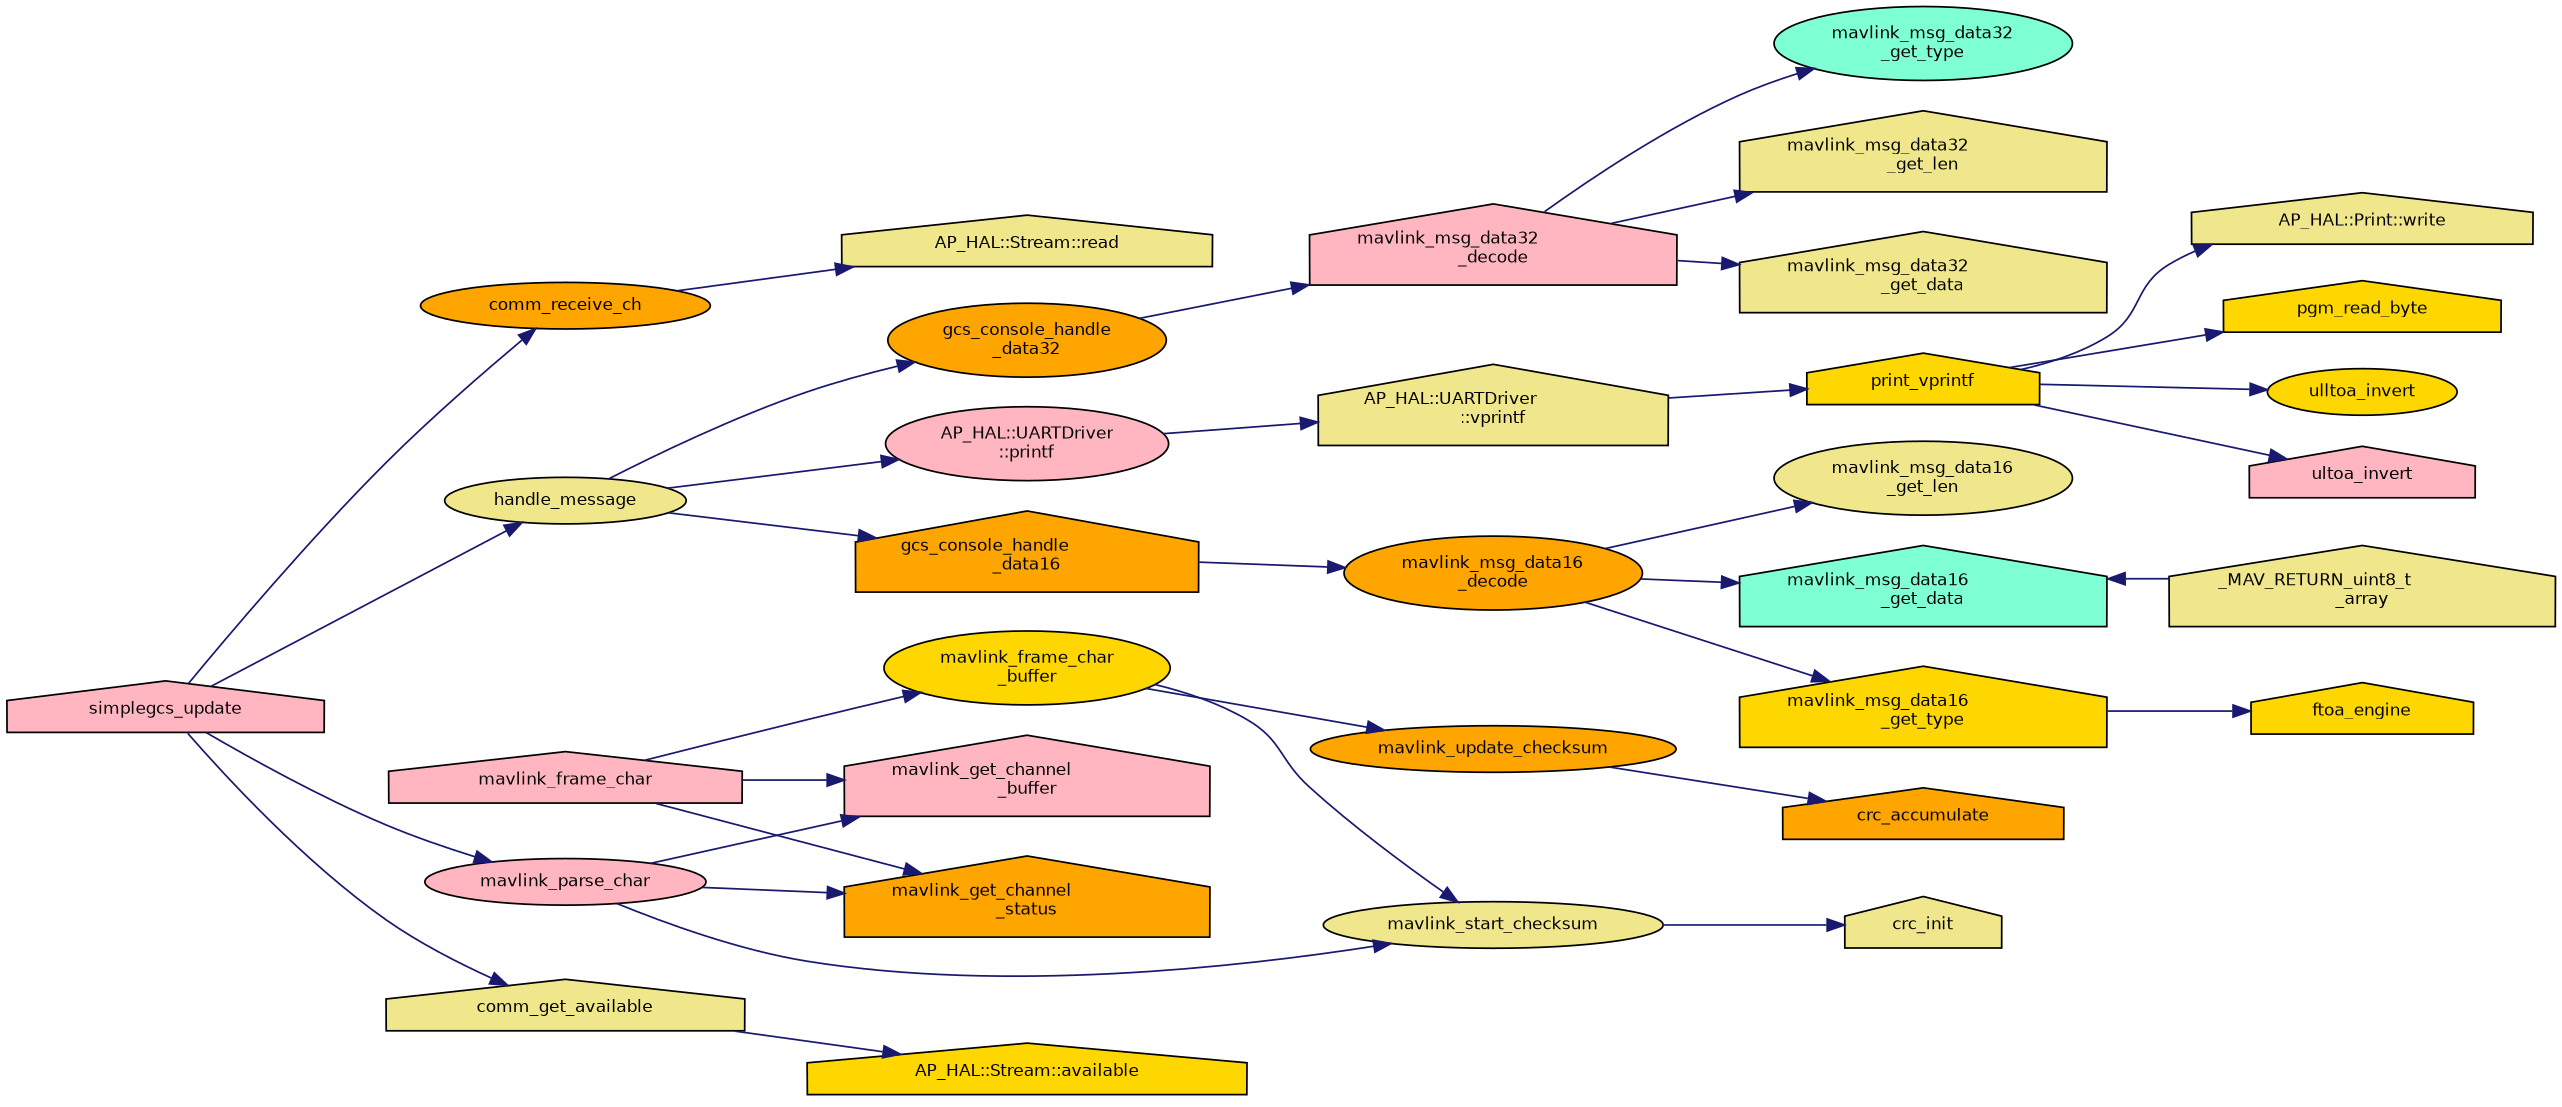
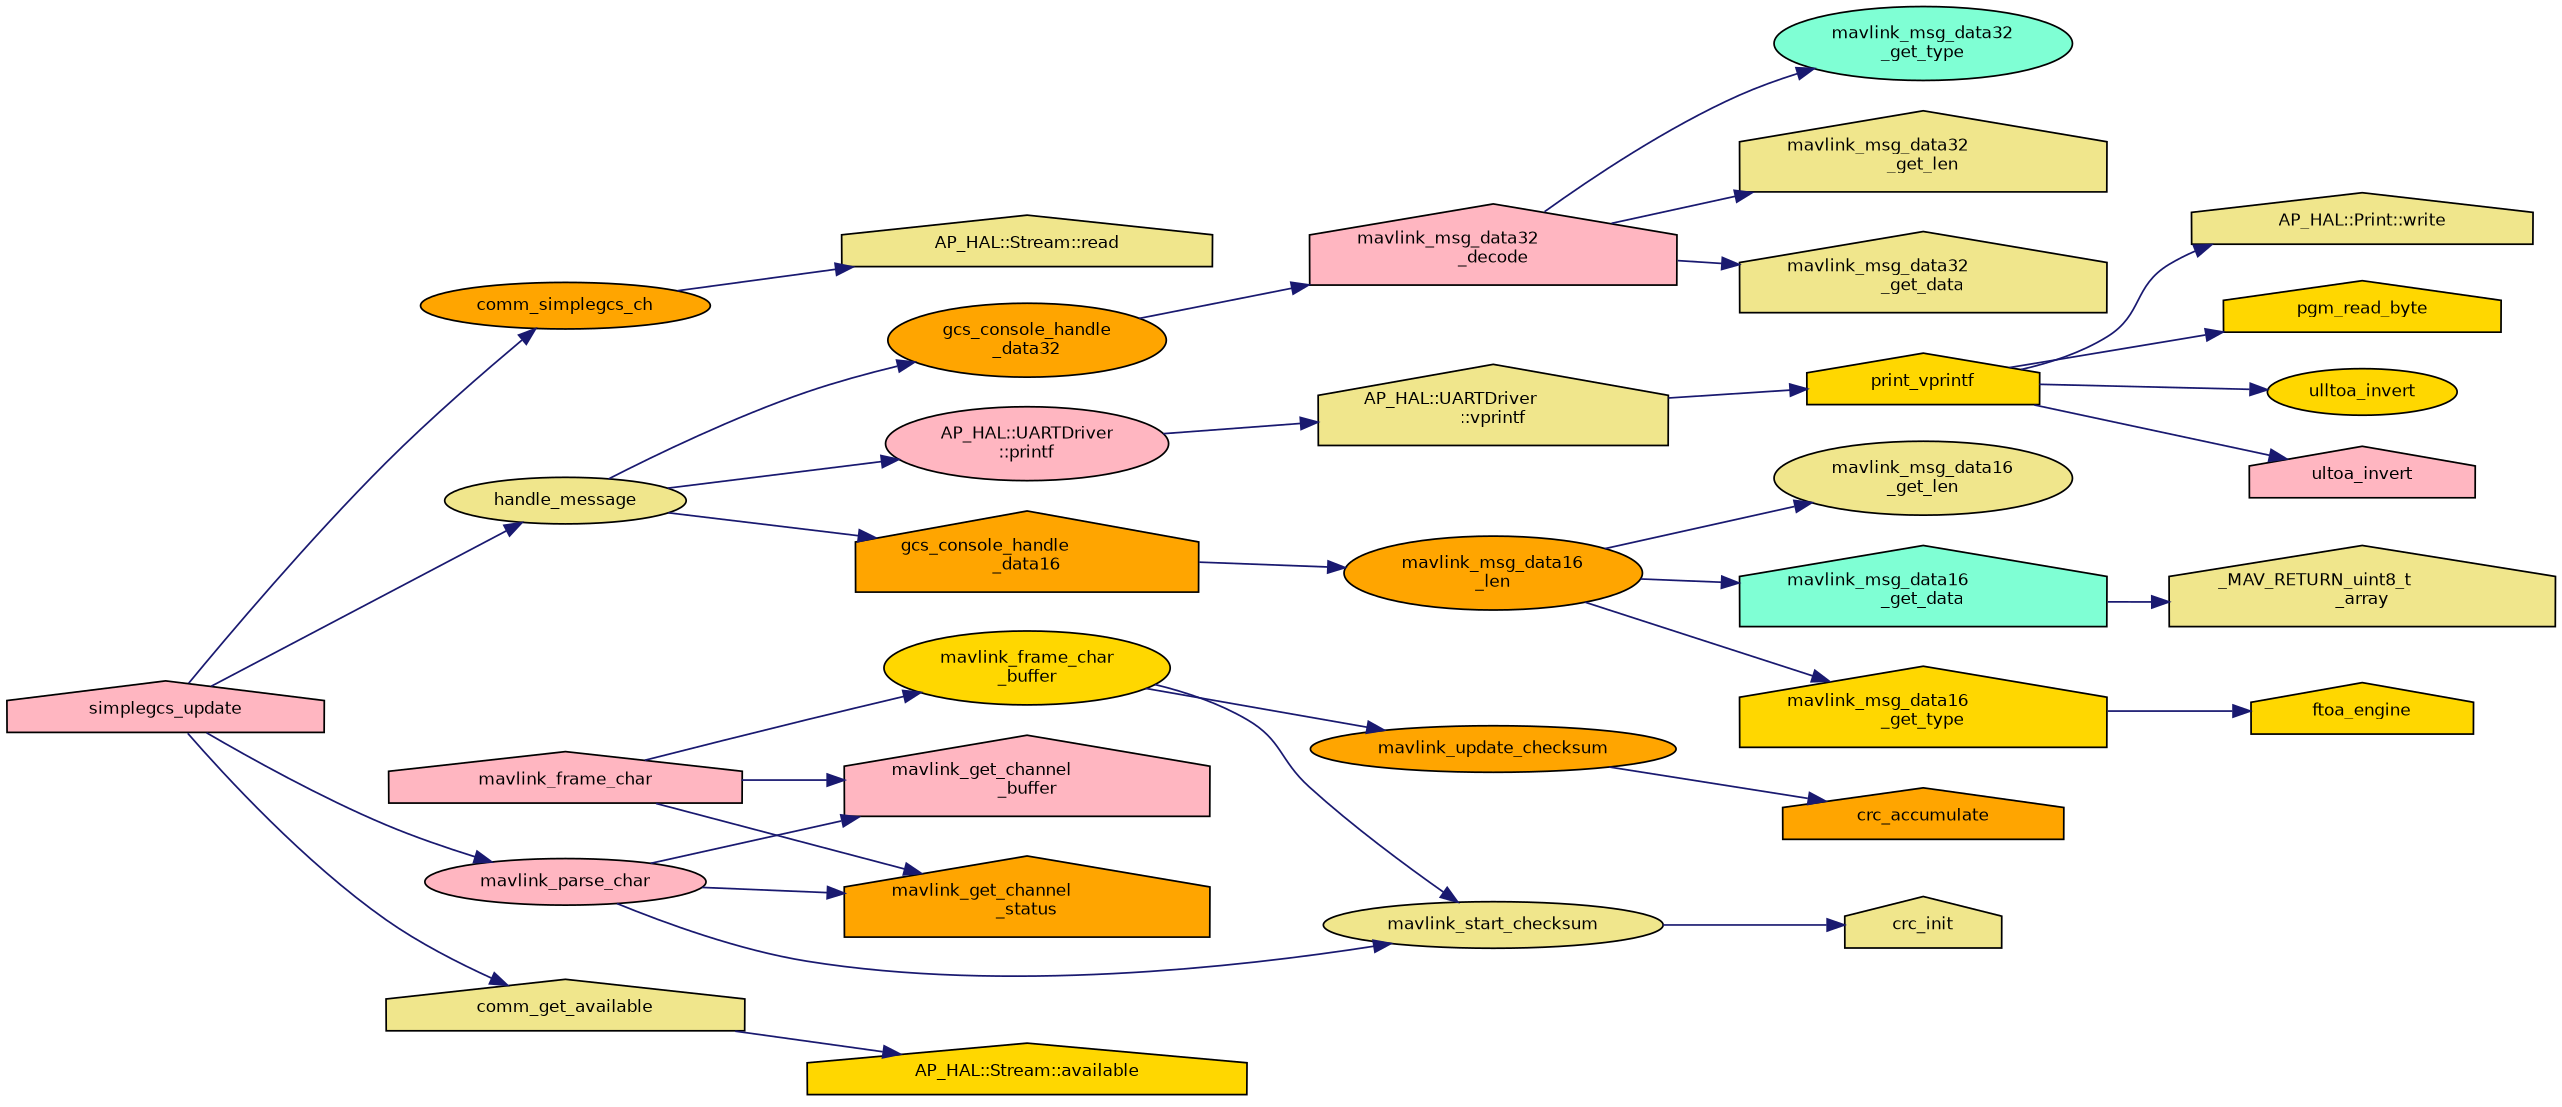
(565, 306) -> (565, 306)
(1493, 573) -> (1493, 573)
(2147, 579) -> (2130, 602)
